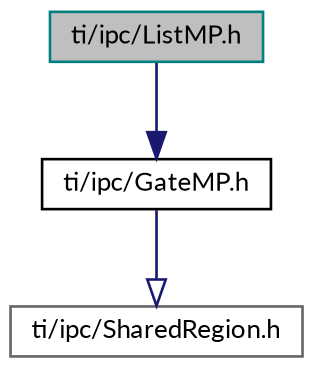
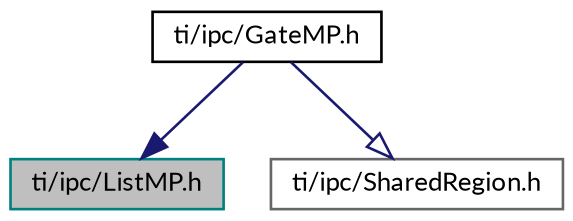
(157, 97) -> (202, 101)
